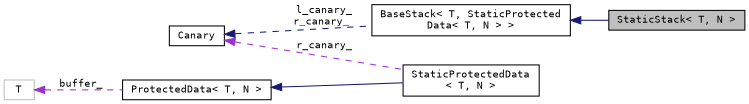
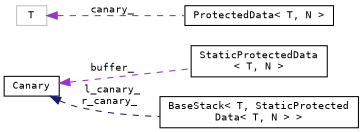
(677, 20) -> none
(322, 46) -> (110, 68)
(78, 84) -> (110, 10)
(342, 85) -> none
